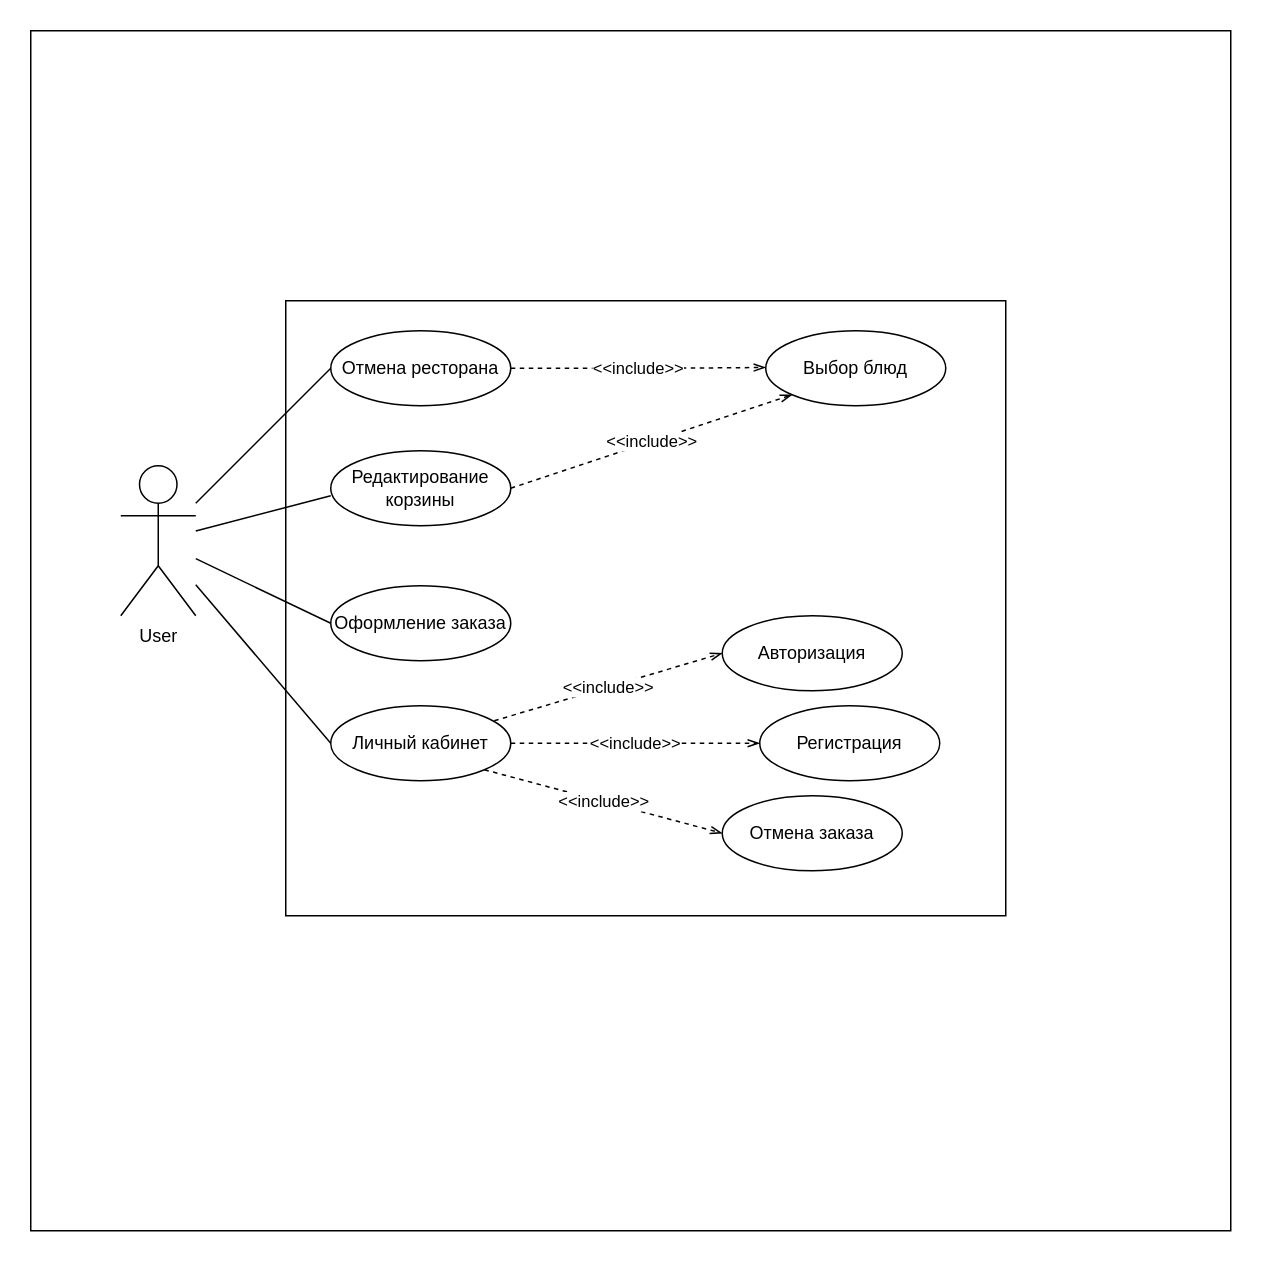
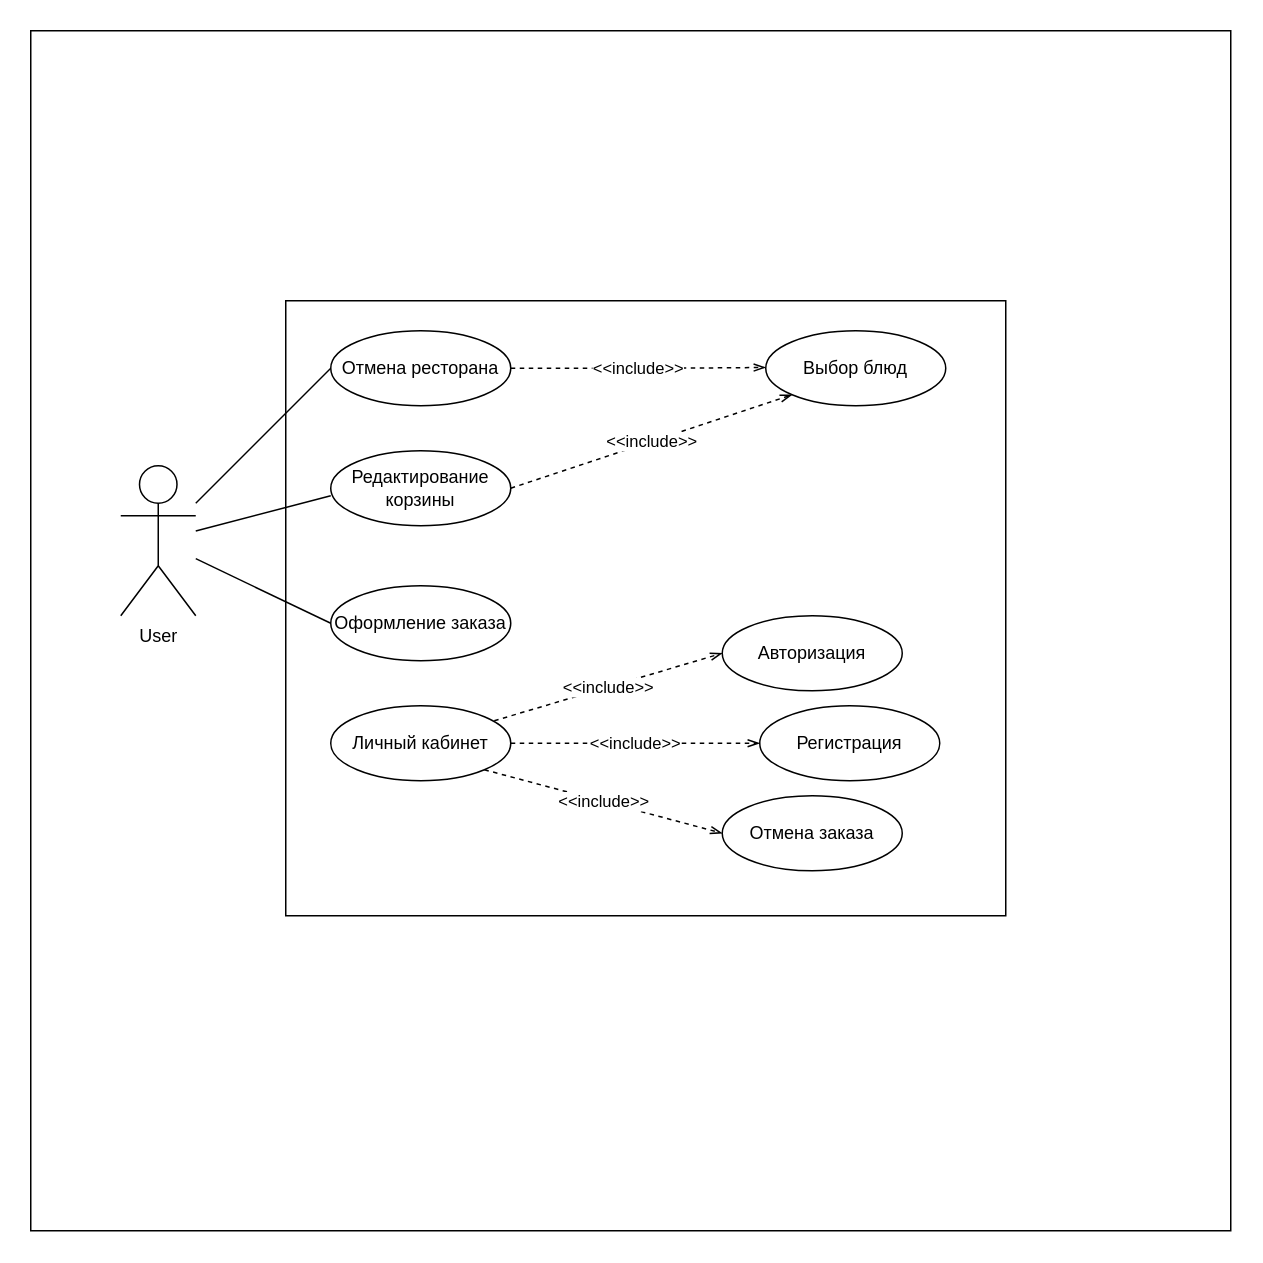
(263, 664) -> none
